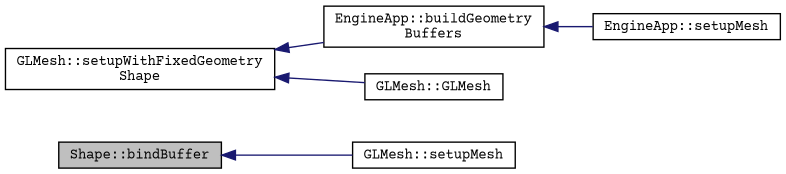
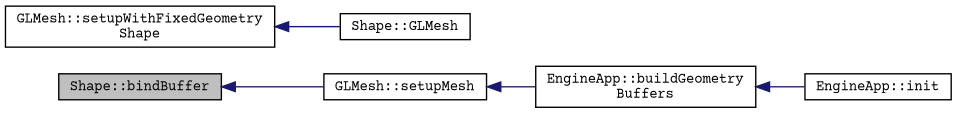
(687, 27) -> (878, 87)
(306, 45) -> (518, 87)
(434, 87) -> (405, 27)
